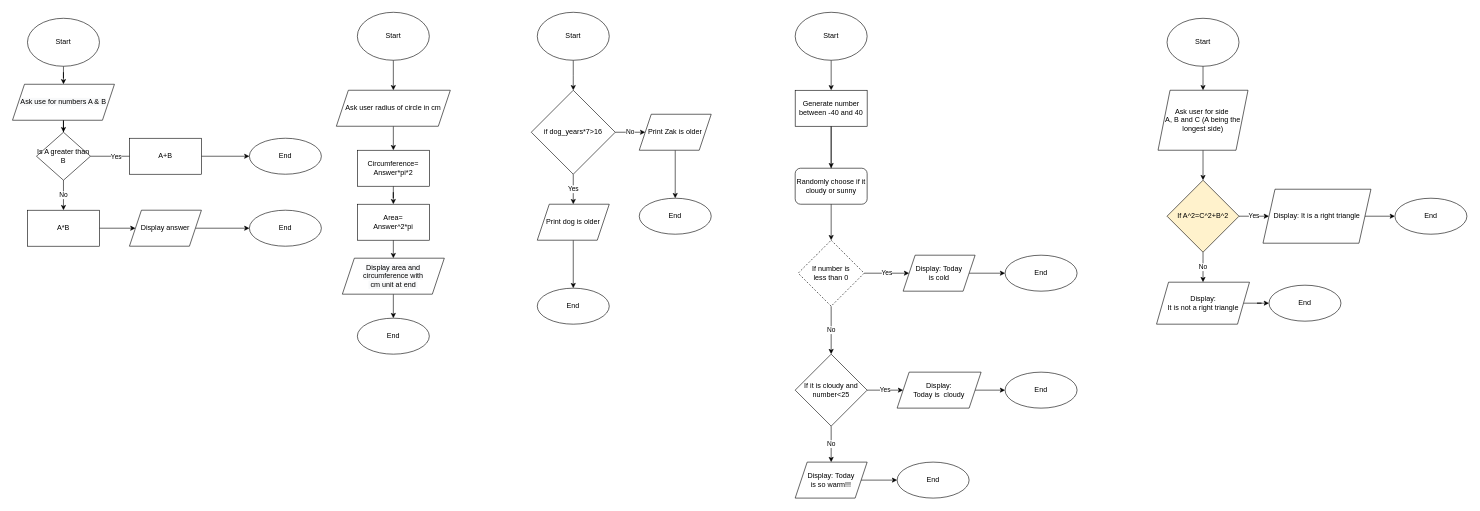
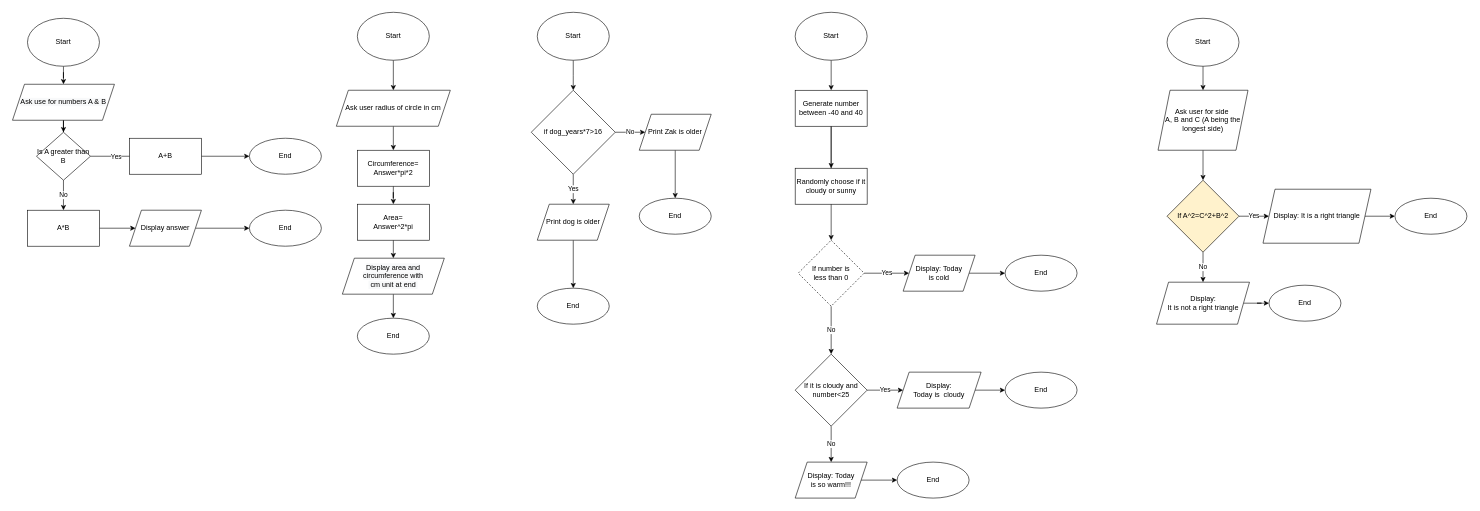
(831, 186) -> (831, 186)
